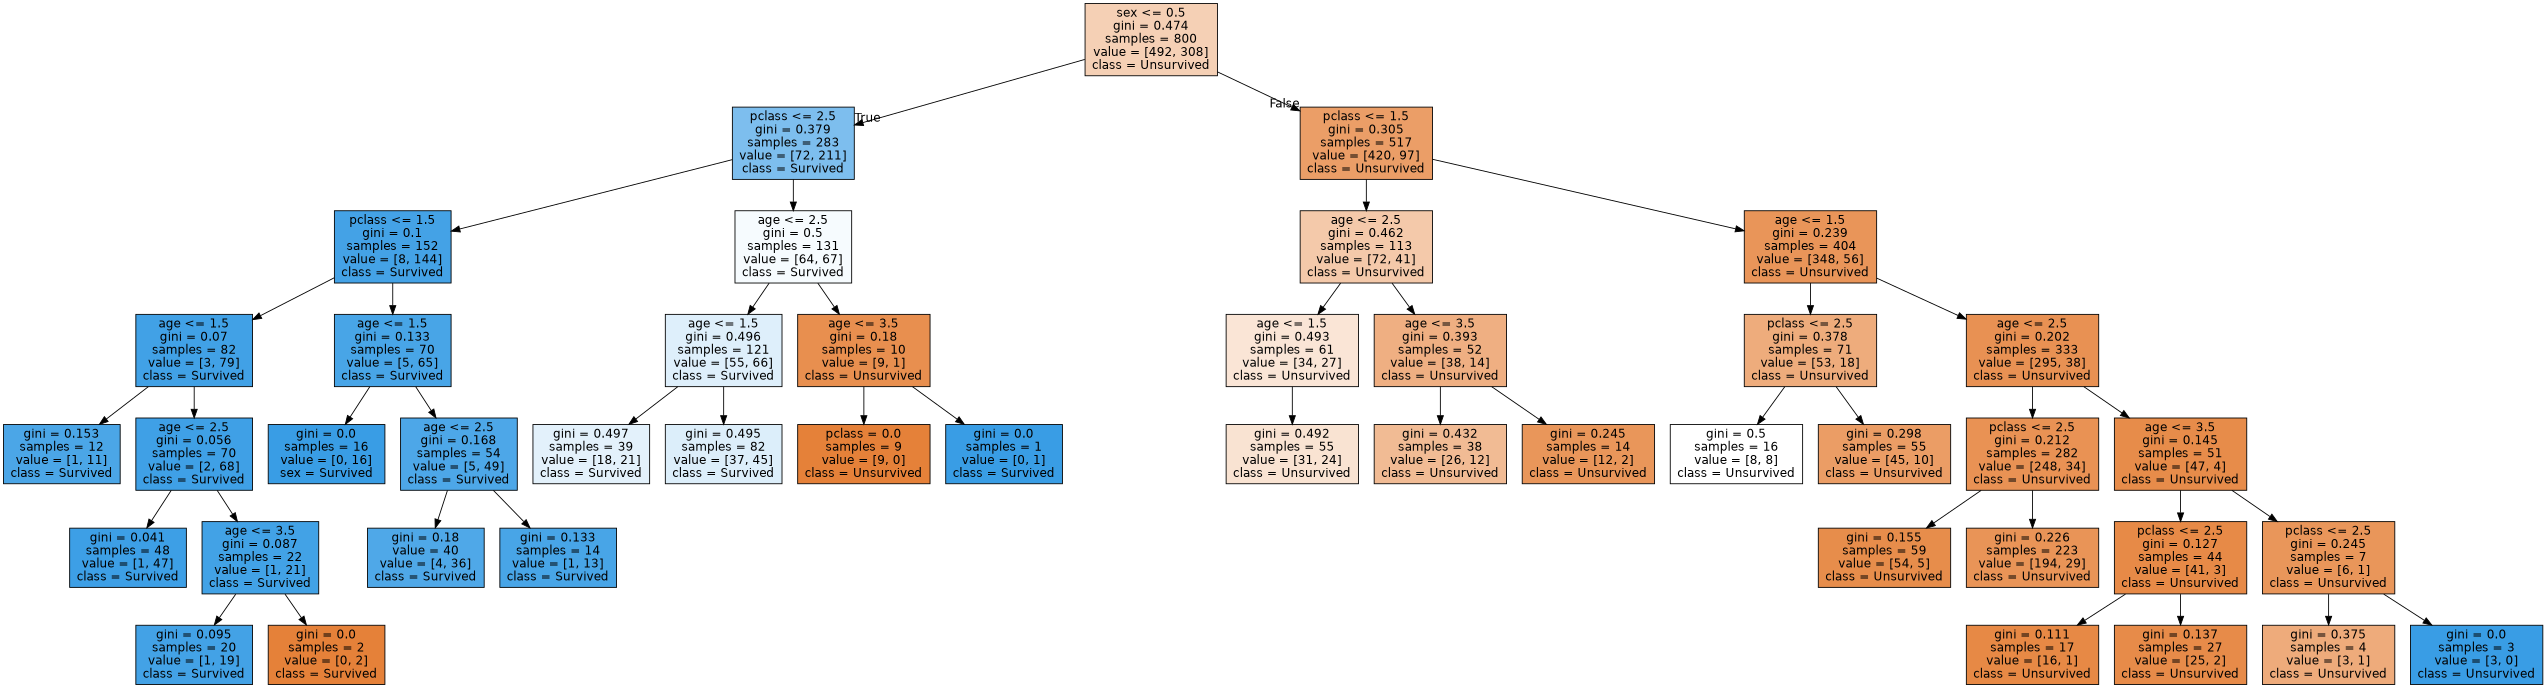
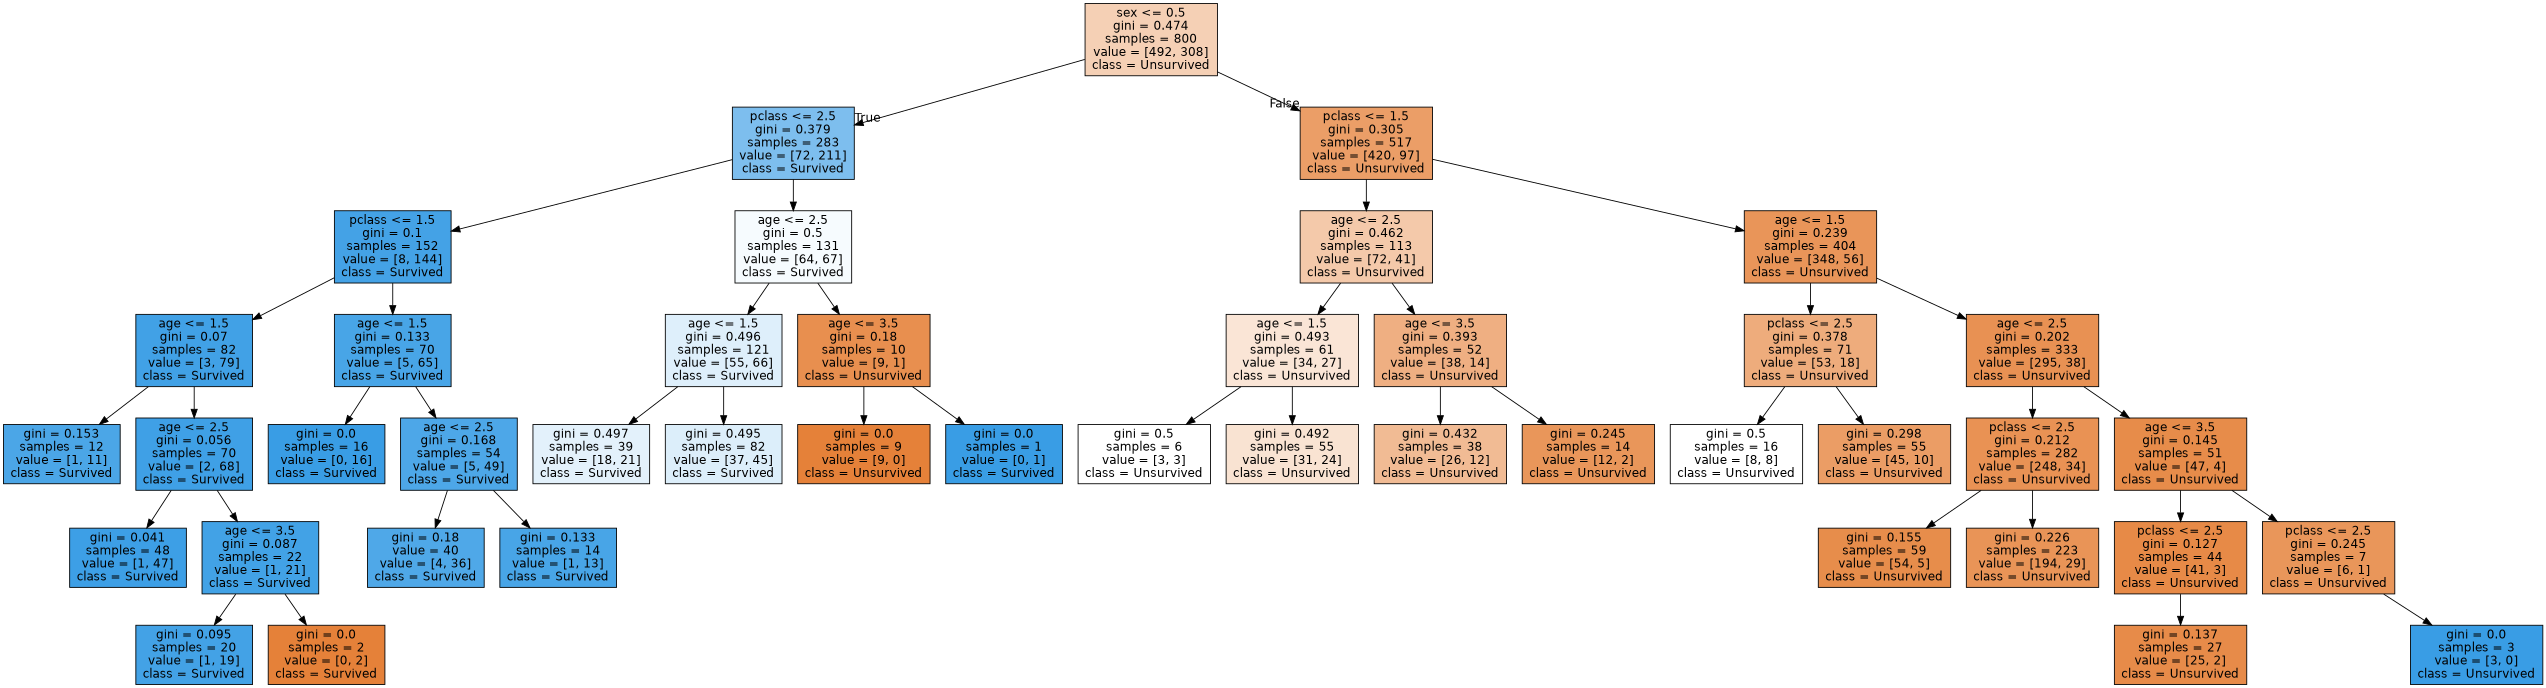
(327, 454) -> (327, 454)
(864, 454) -> (864, 454)
none -> (1144, 454)
(2033, 655) -> none
(2329, 655) -> none
